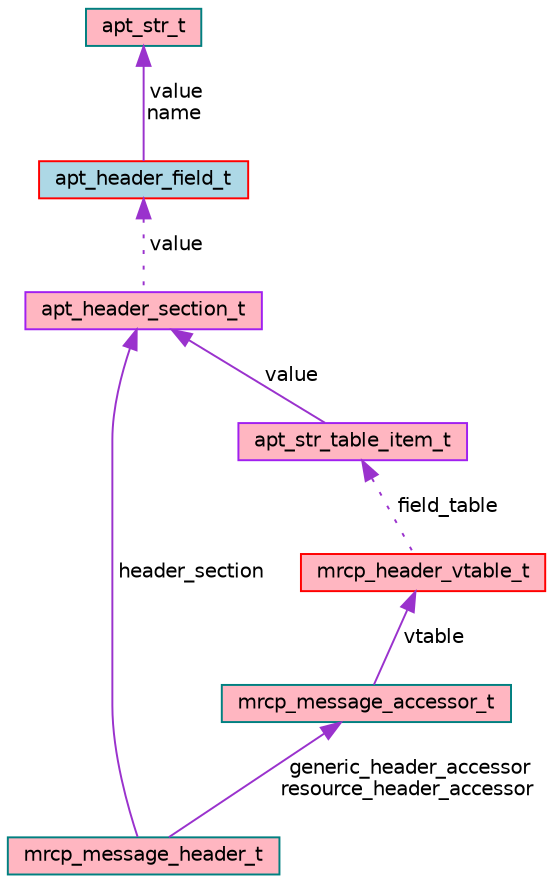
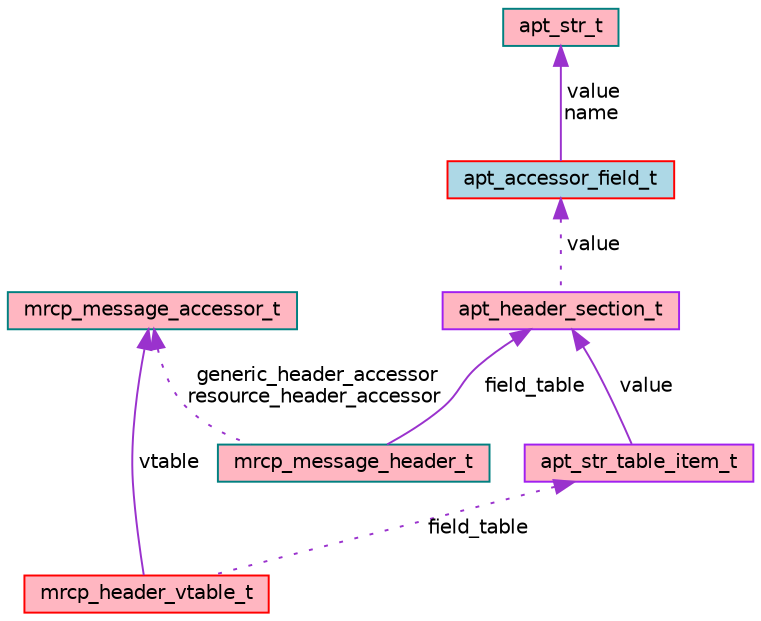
(144, 180) -> (561, 180)
(189, 573) -> (533, 387)
(391, 647) -> (132, 462)
(246, 785) -> (190, 410)
